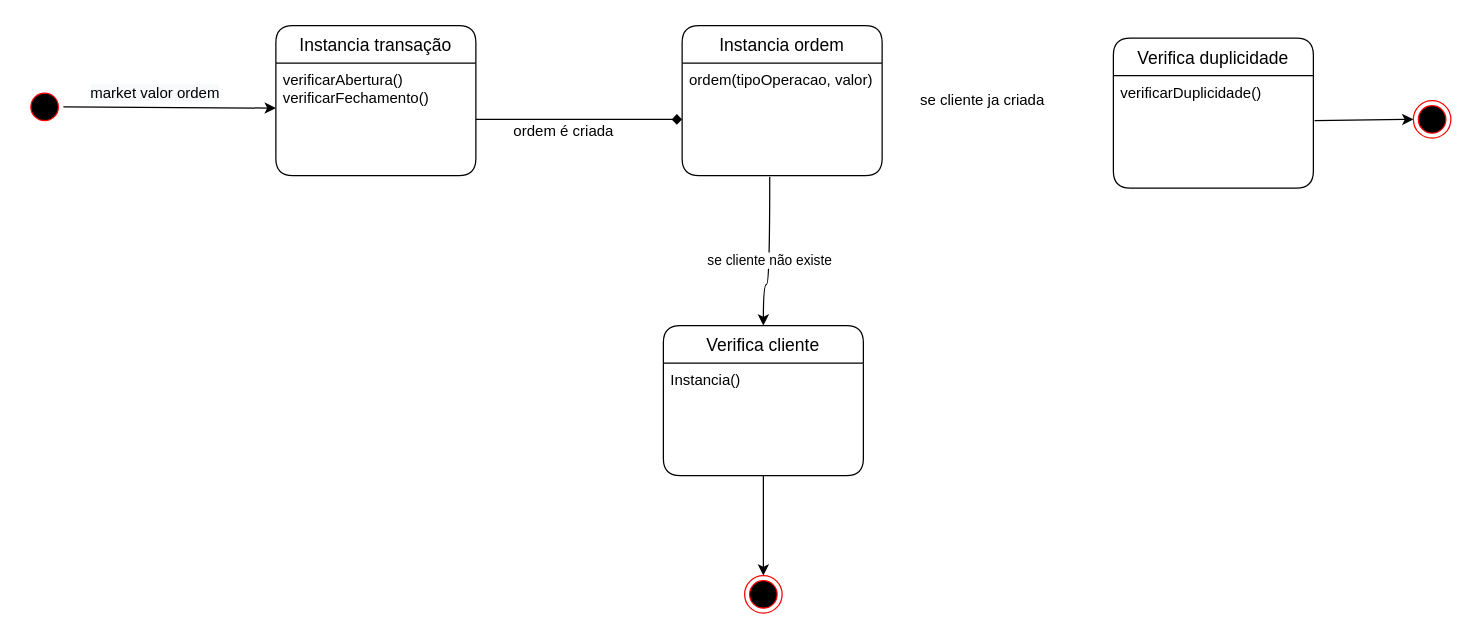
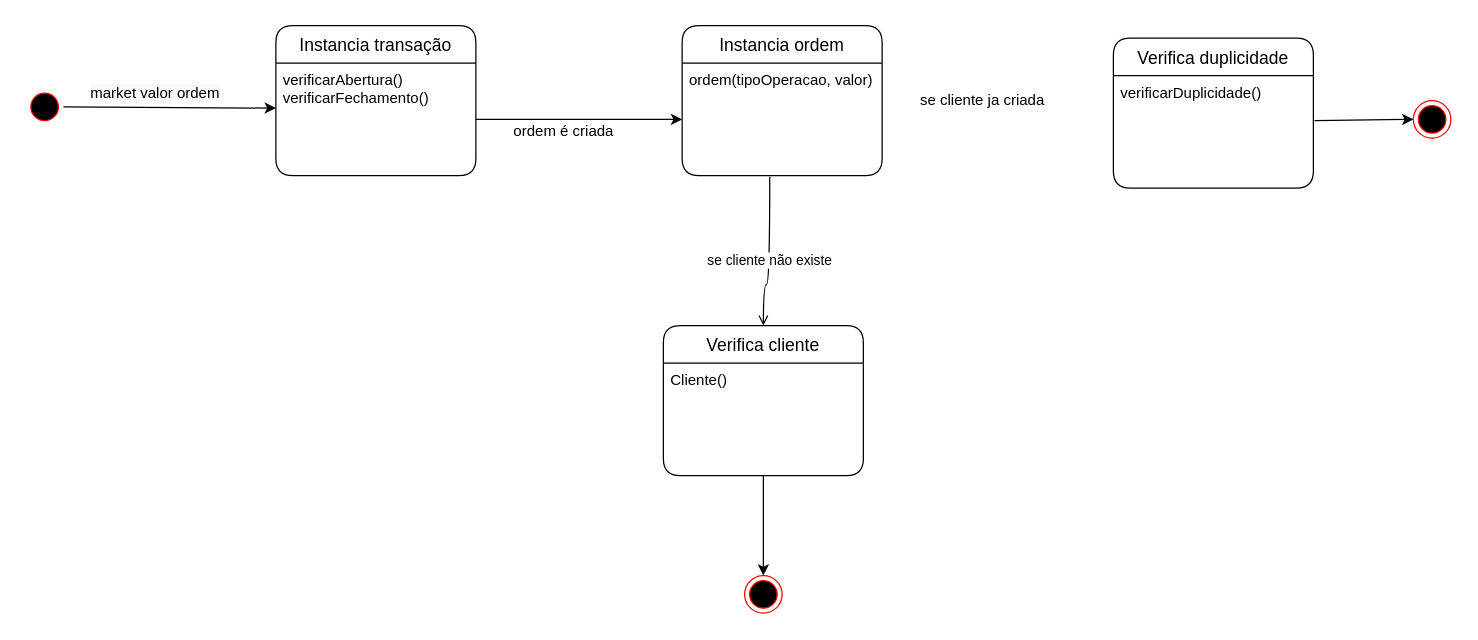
(671, 119) -> (672, 119)
(763, 316) -> (763, 318)
(714, 380) -> (704, 380)
